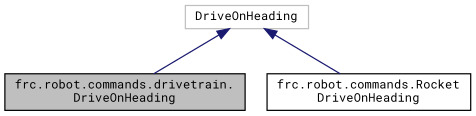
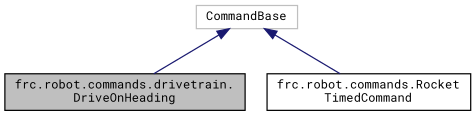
(247, 17) -> (247, 17)
(369, 92) -> (369, 92)
